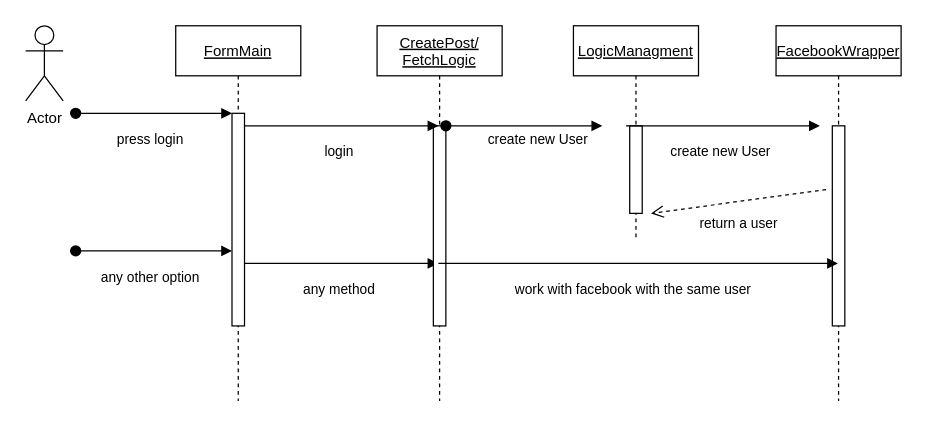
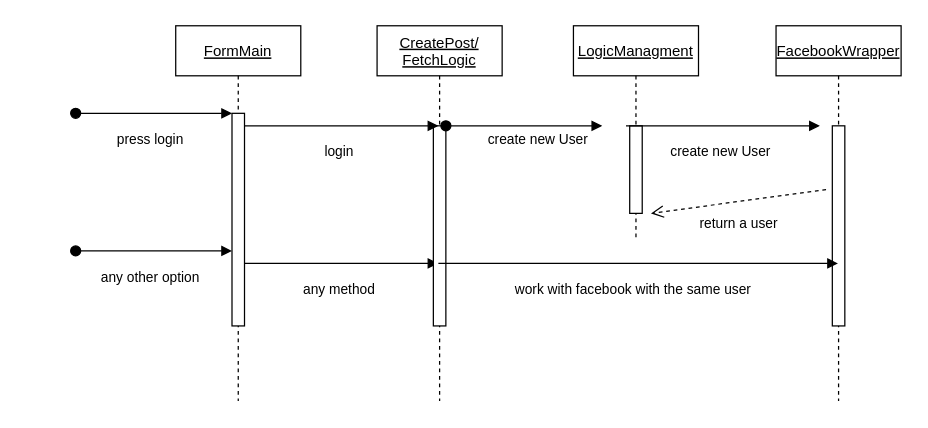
(44, 63) -> none
